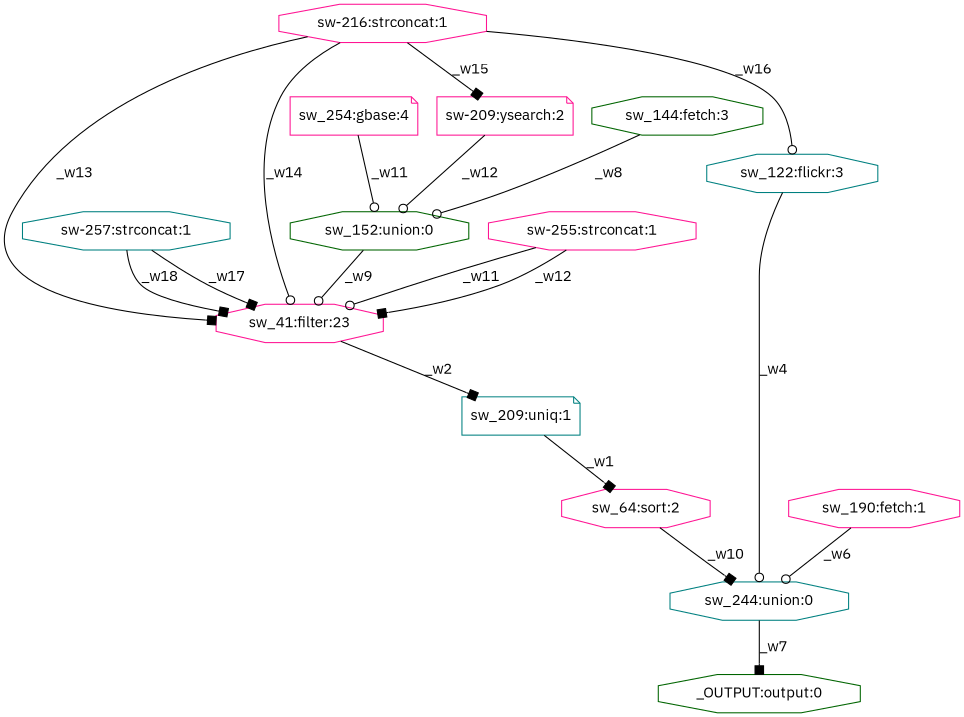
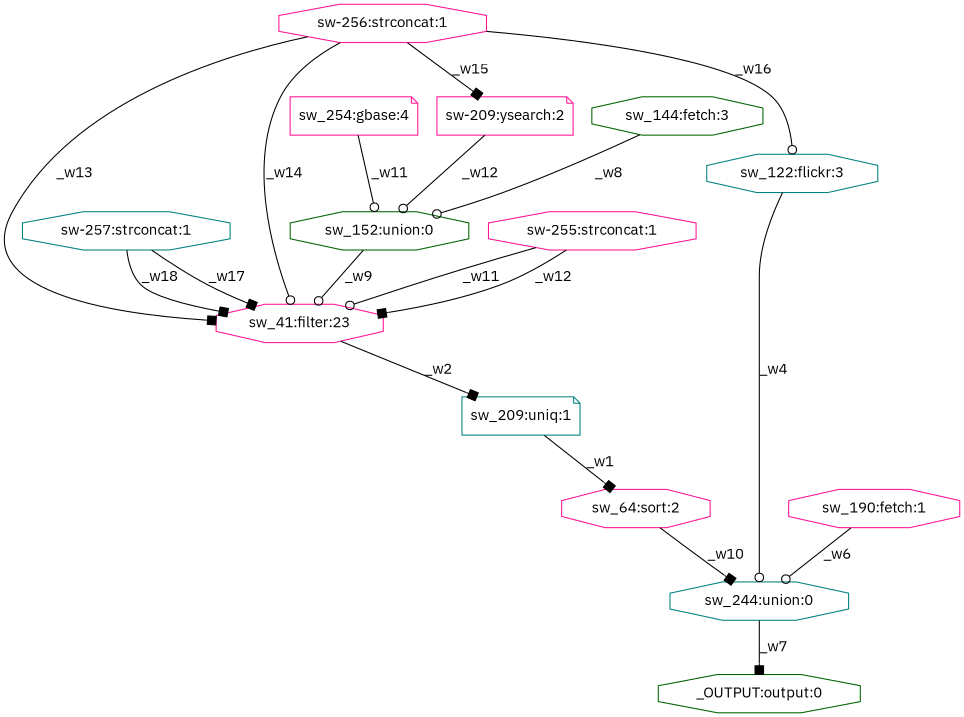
(383, 23) -> (383, 23)
